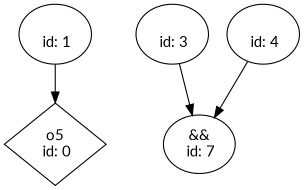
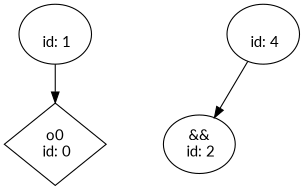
(172, 34) -> none
(55, 144) -> (55, 144)
(199, 144) -> (199, 144)
